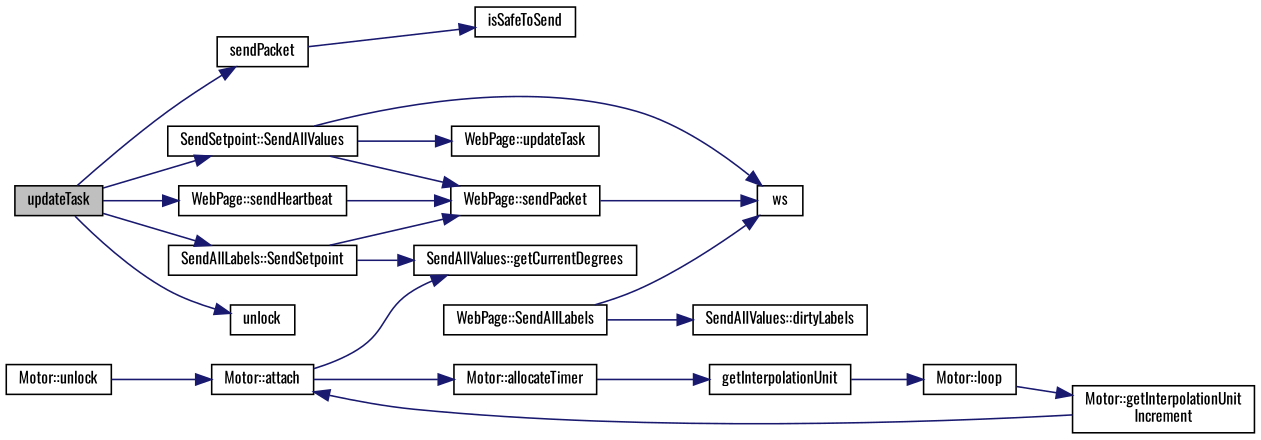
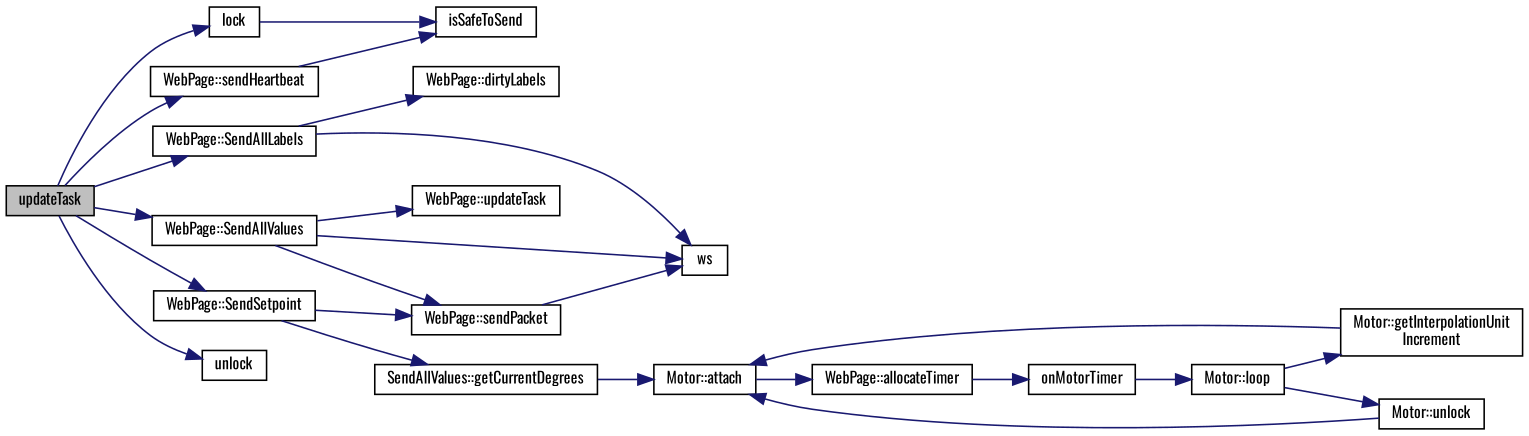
(263, 52) -> (234, 22)
(263, 141) -> (234, 231)
none -> (133, 174)
(391, 201) -> (359, 52)
(263, 260) -> (234, 306)
(780, 320) -> (486, 82)
(378, 331) -> (618, 379)
(525, 379) -> (892, 379)
(780, 379) -> (1082, 379)
none -> (1324, 395)
